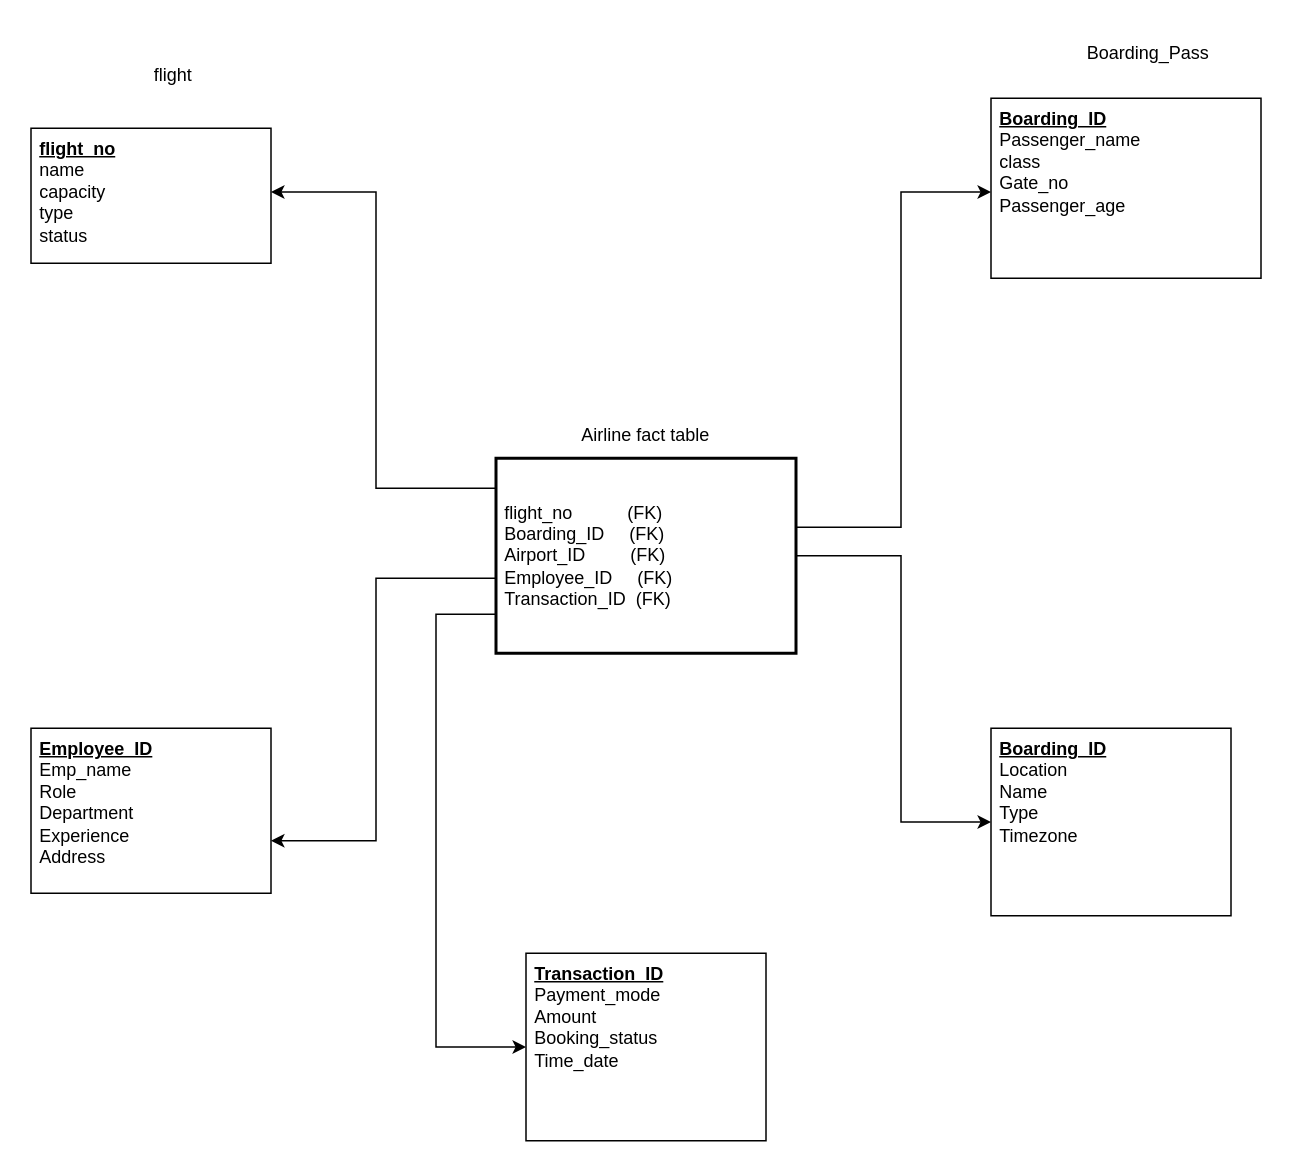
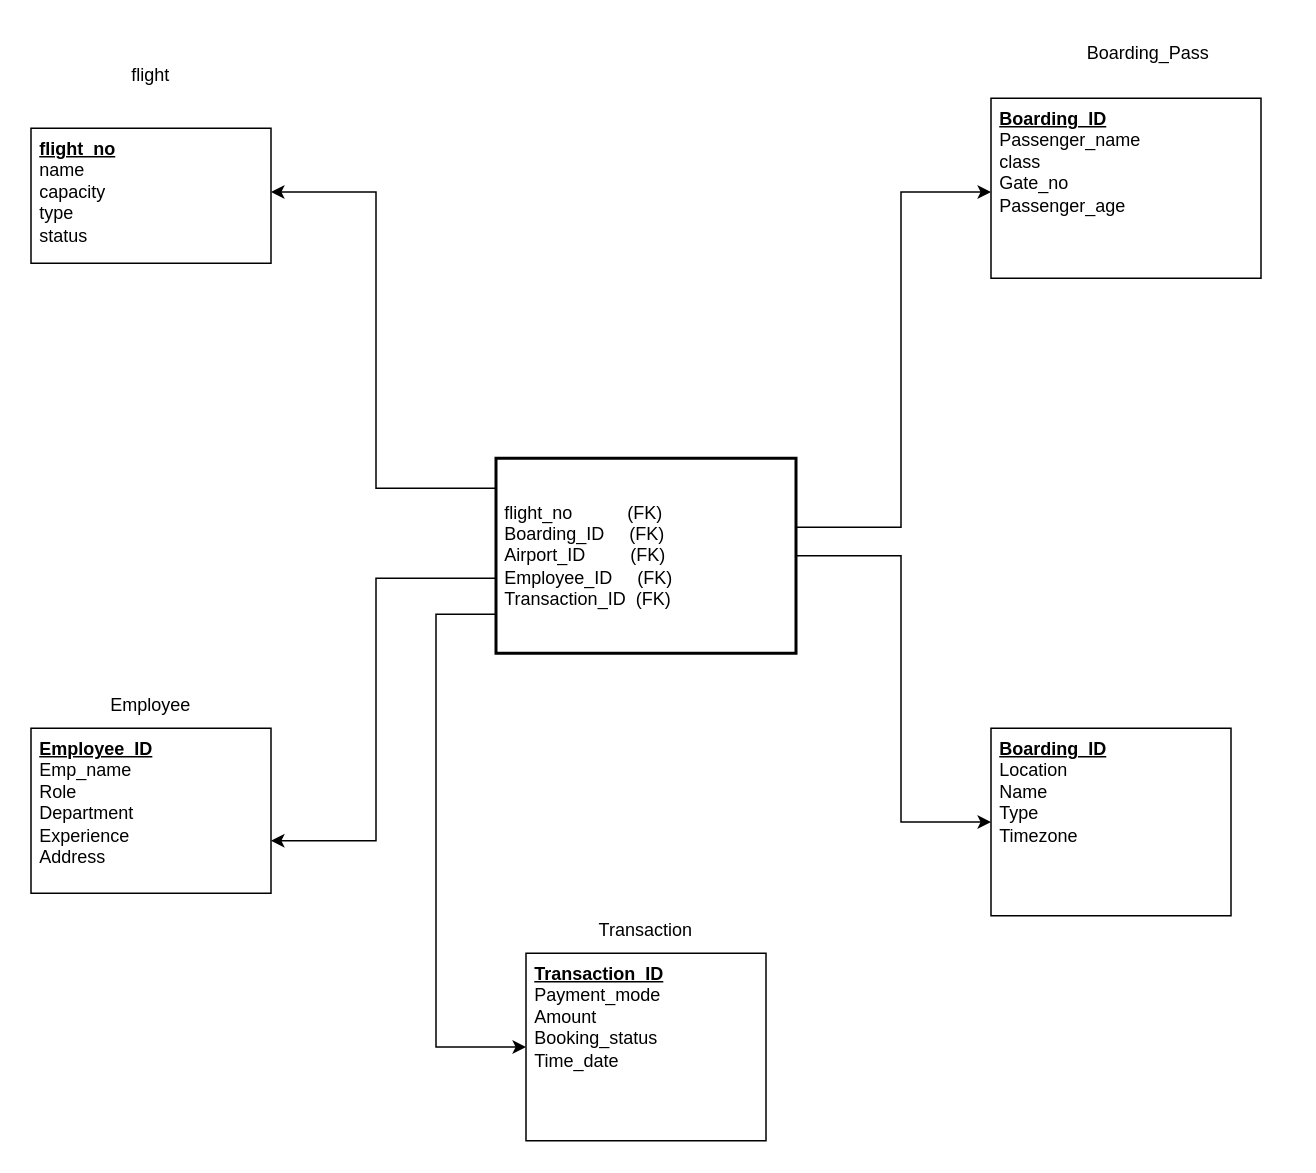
(173, 76) -> (151, 76)
(646, 436) -> none
none -> (151, 706)
none -> (646, 931)
